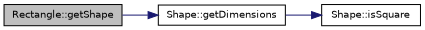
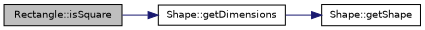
(63, 15) -> (63, 15)
(371, 15) -> (371, 15)
